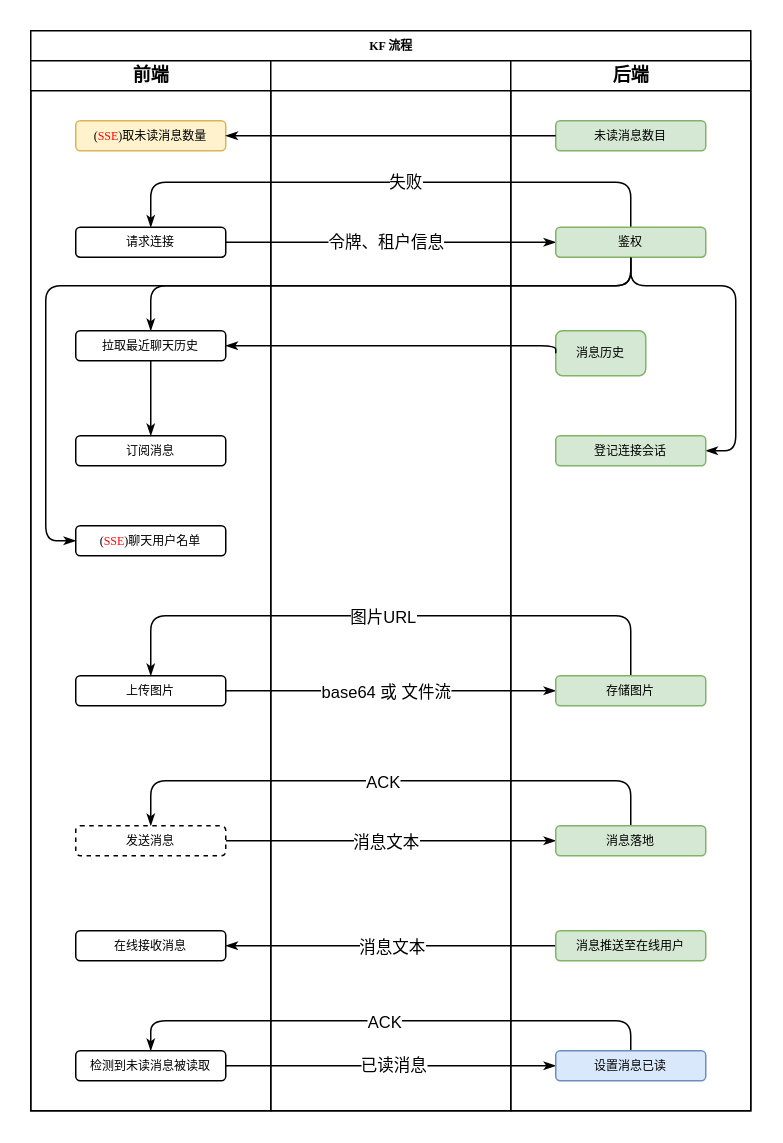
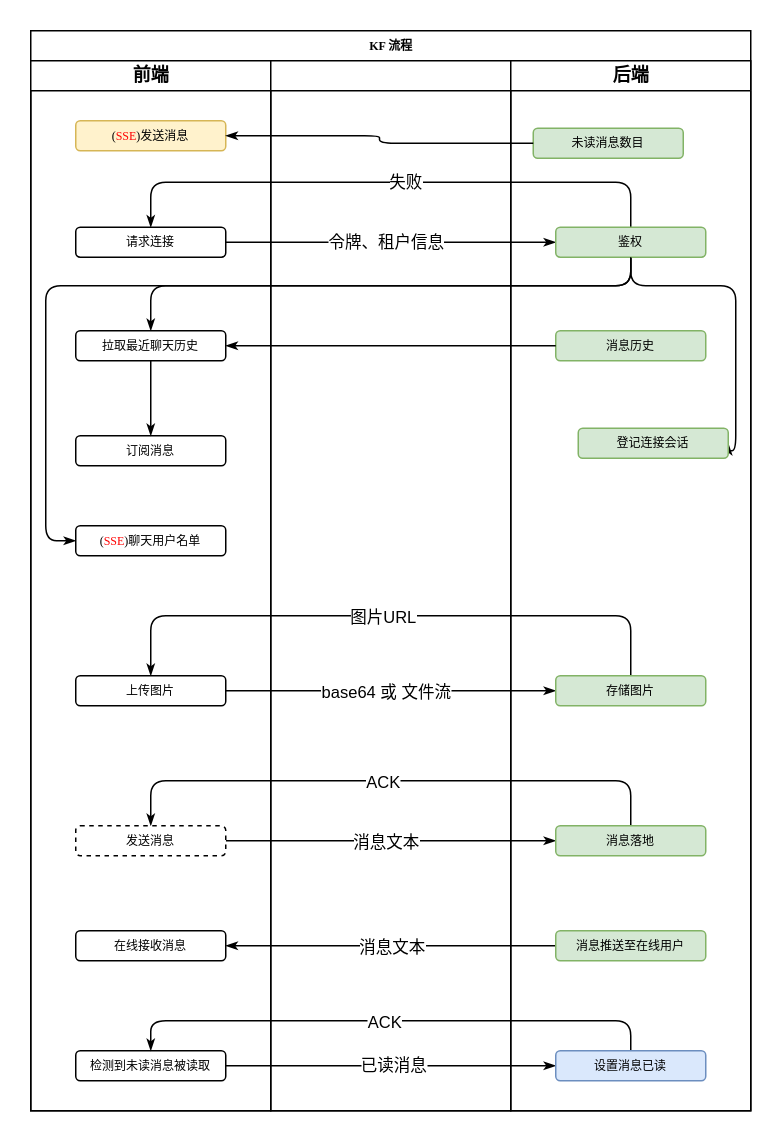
(151, 136) -> (151, 136)
(631, 136) -> (608, 143)
(601, 353) -> (631, 346)
(631, 451) -> (653, 443)
